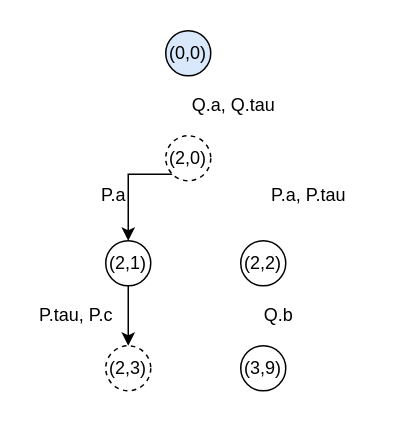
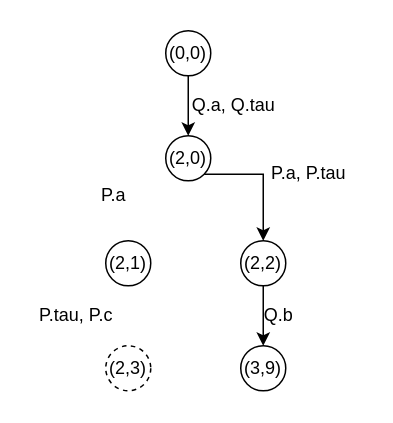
(188, 53) -> (188, 53)
none -> (188, 101)
(188, 158) -> (188, 158)
none -> (262, 174)
(128, 180) -> none
(308, 196) -> (308, 173)
(128, 311) -> none
none -> (263, 311)
